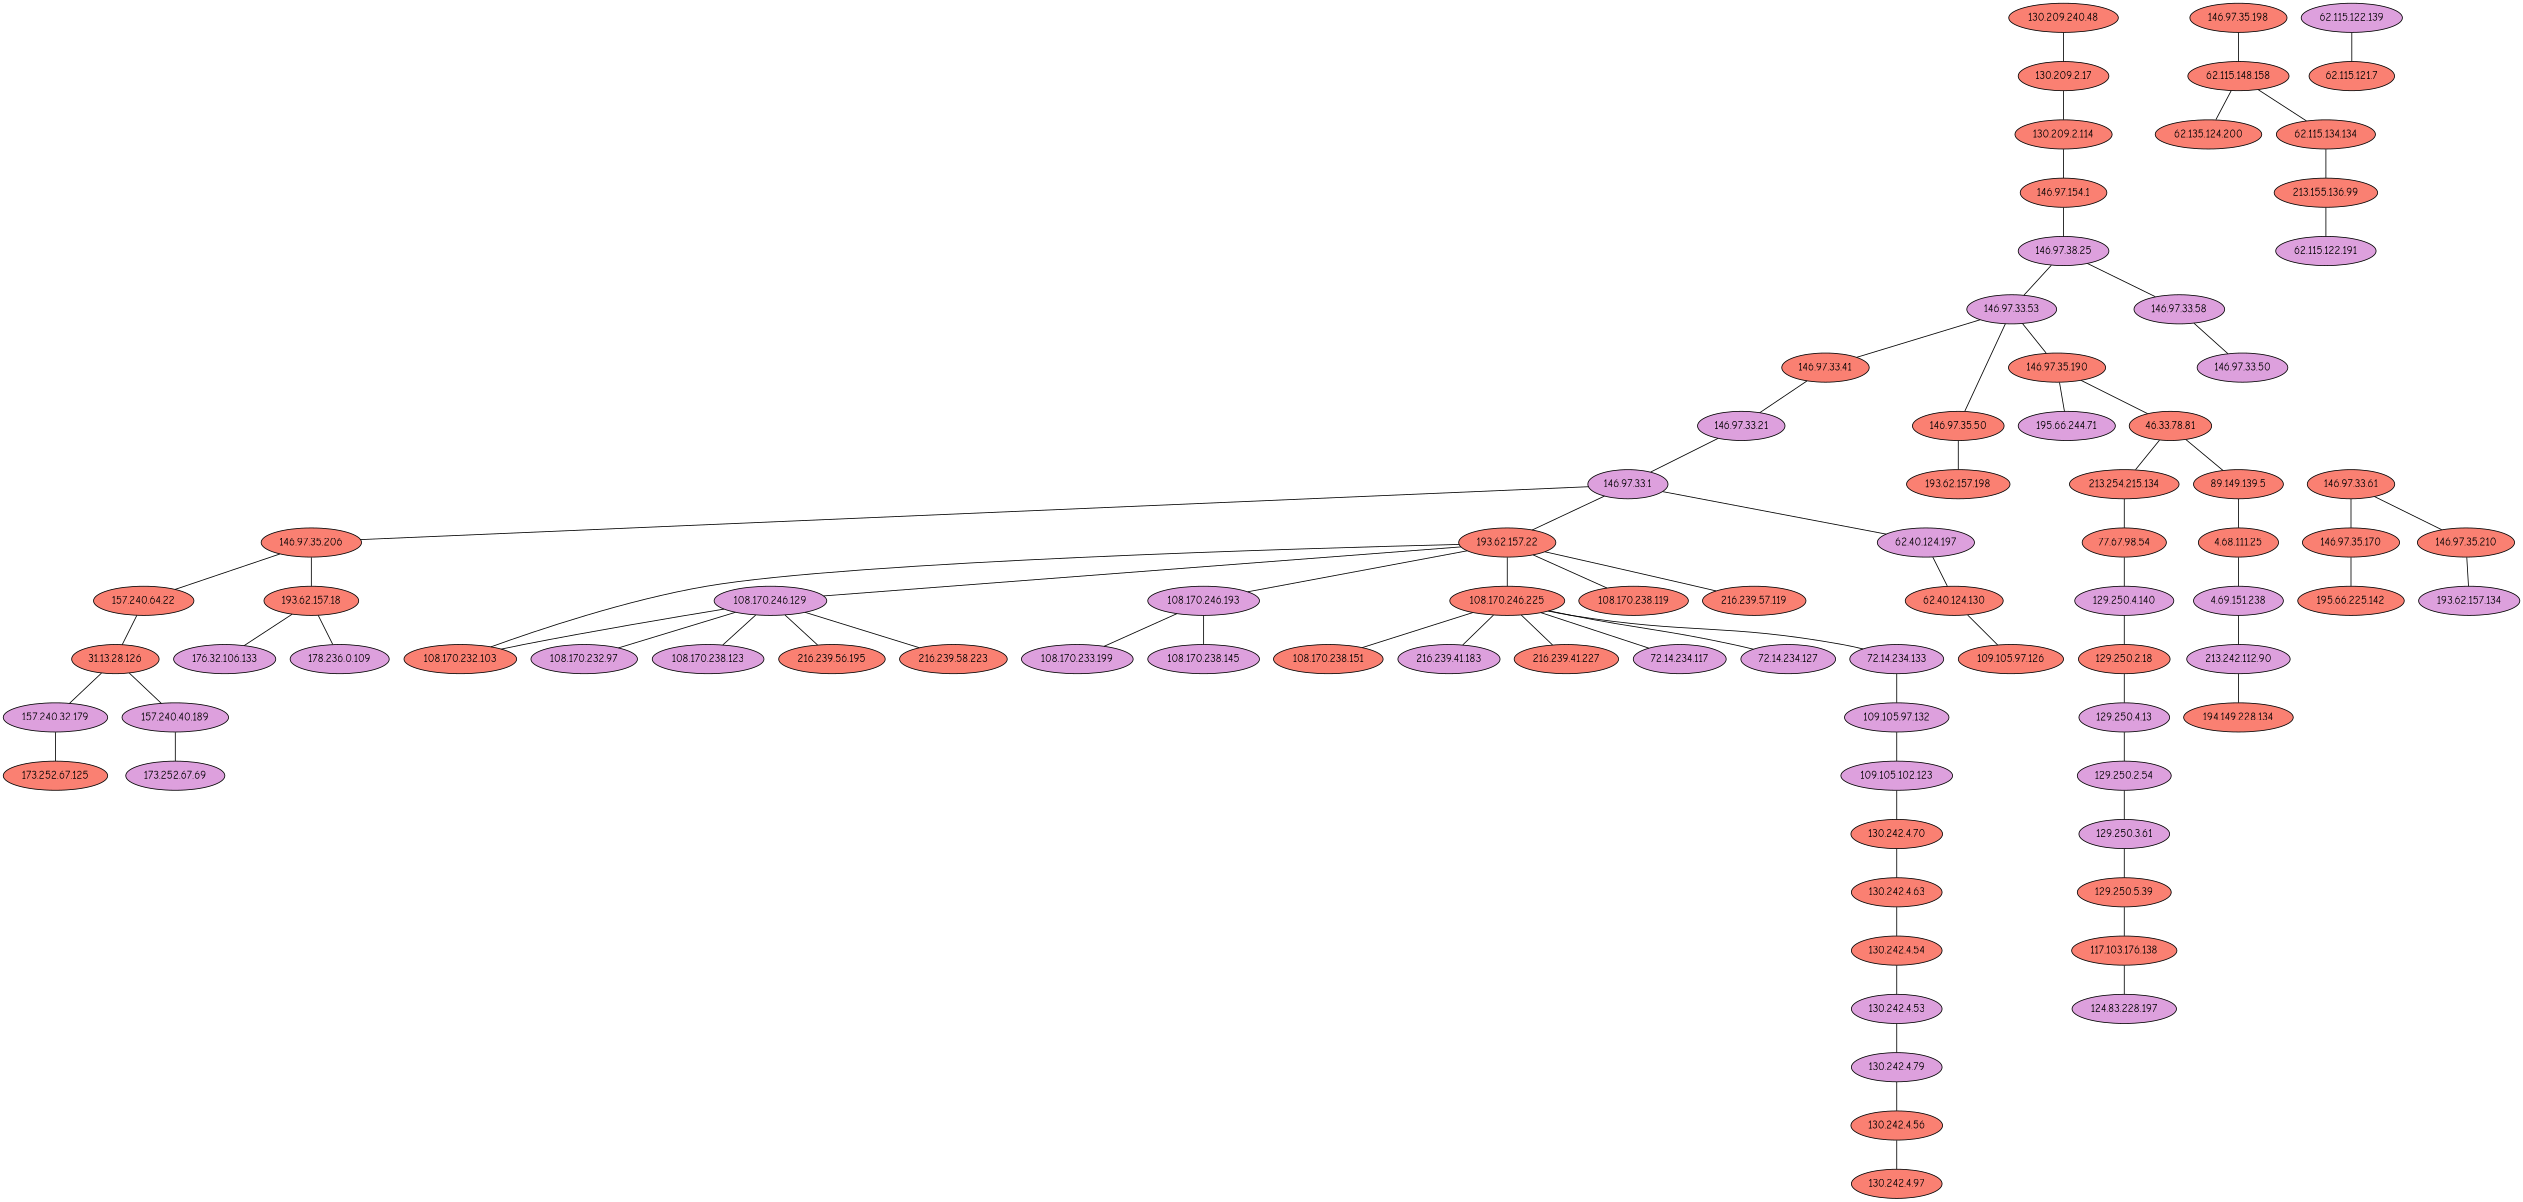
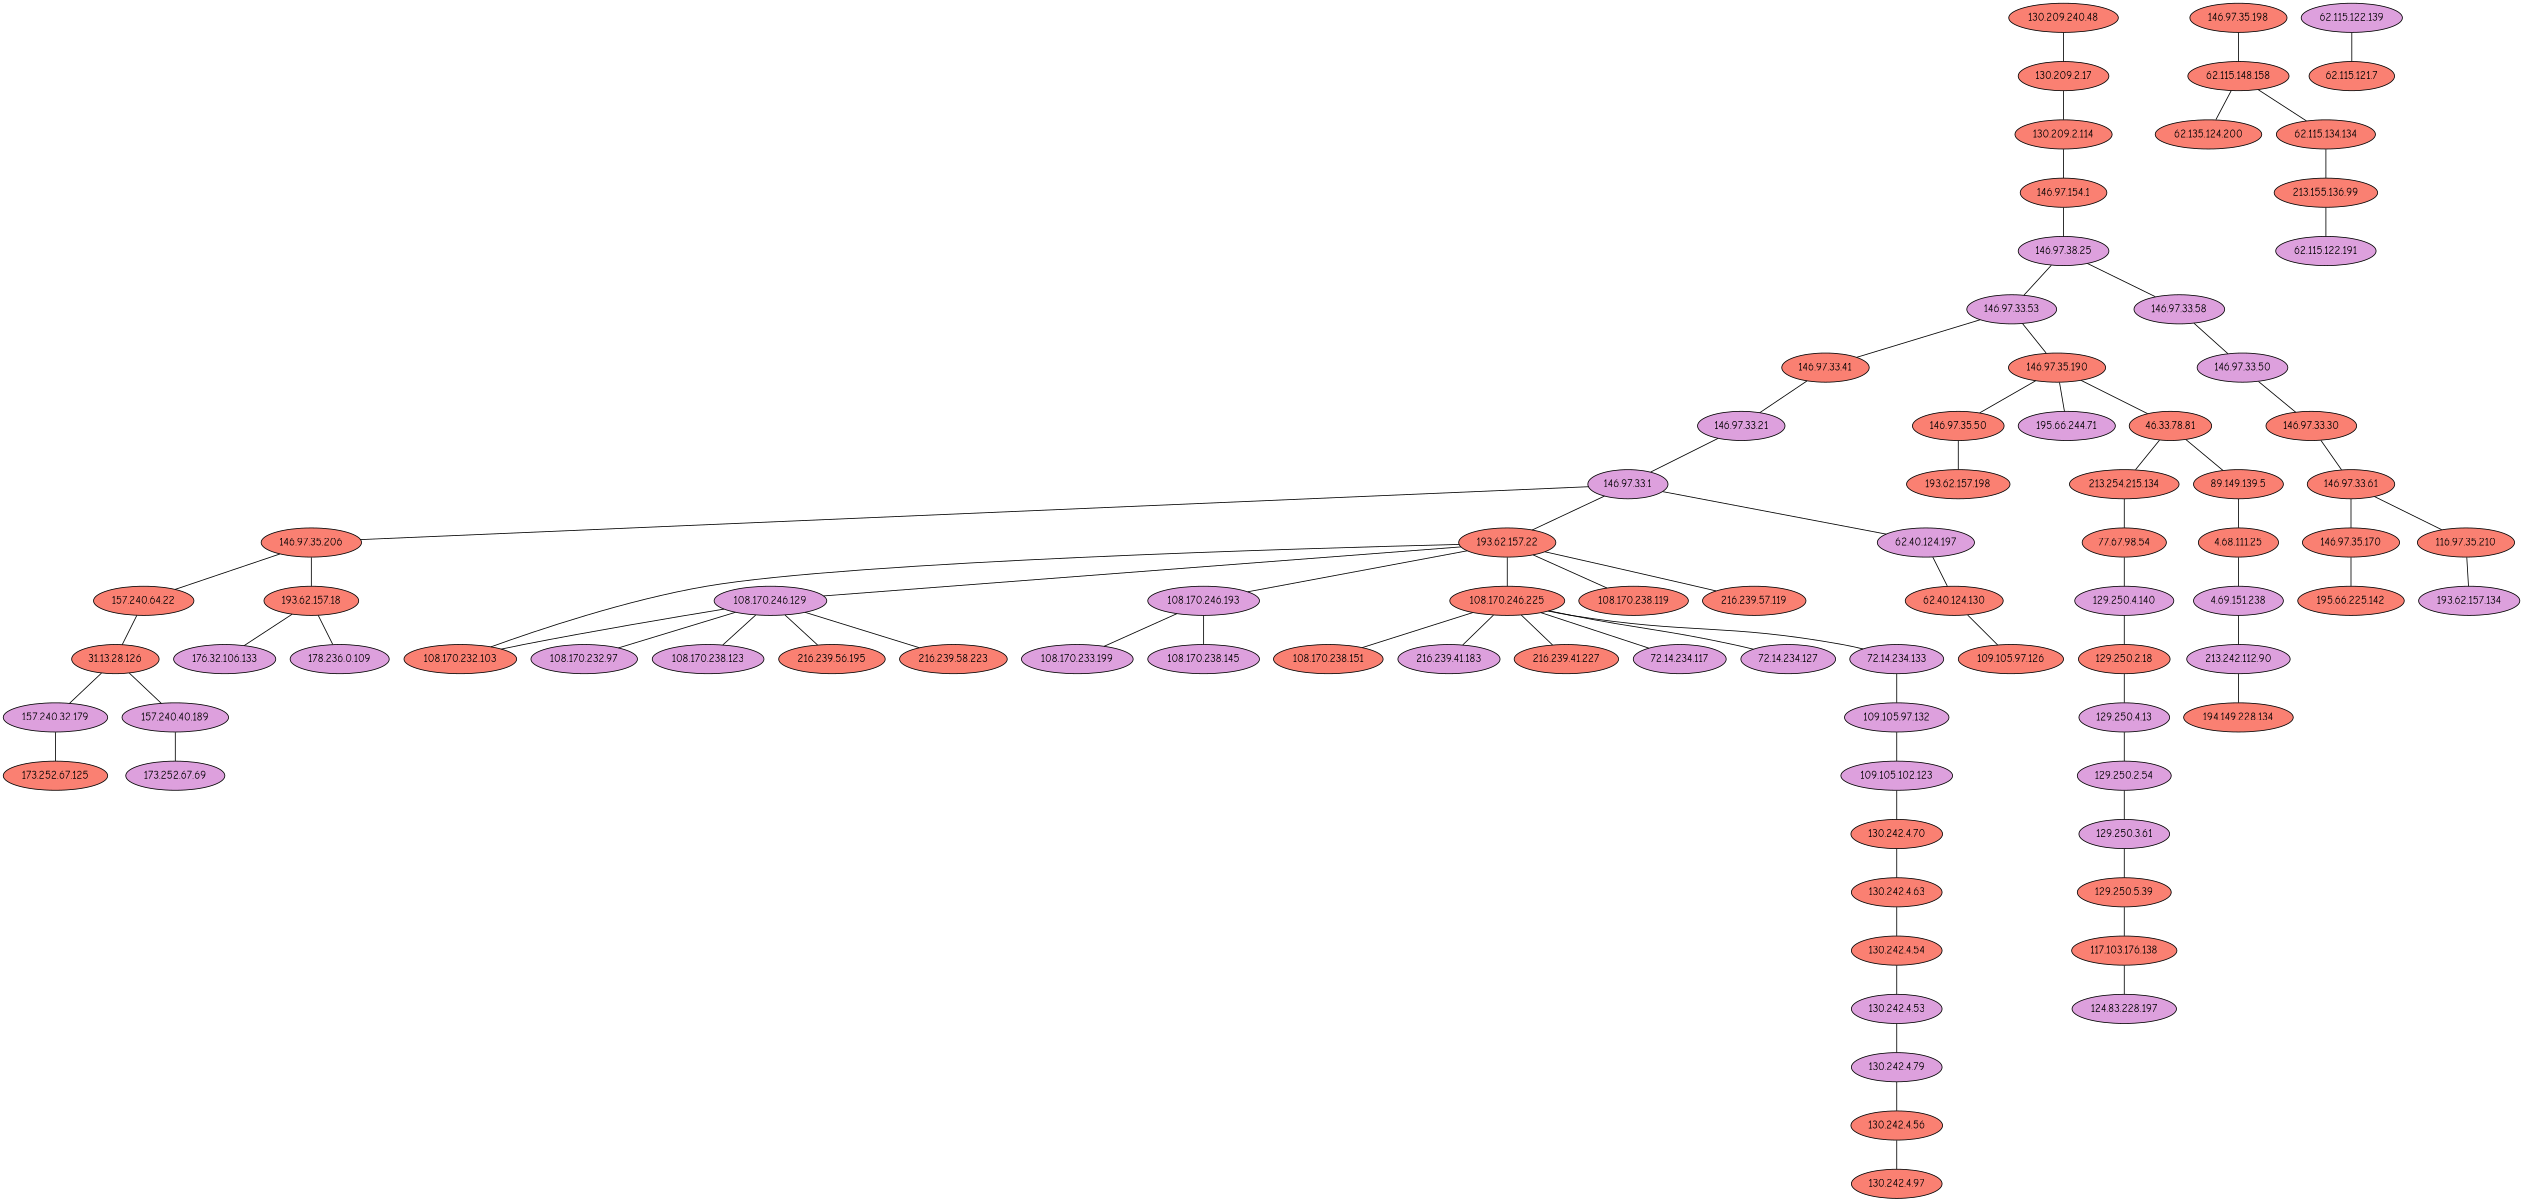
(1985, 367) -> (2008, 397)
none -> (2311, 426)
(2466, 543) -> (2466, 543)
